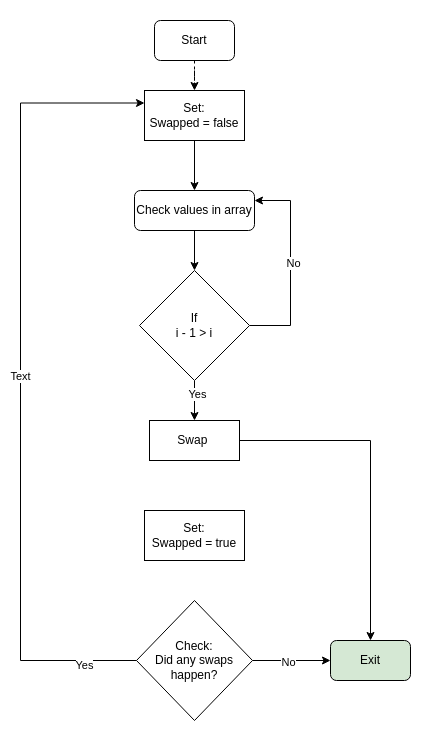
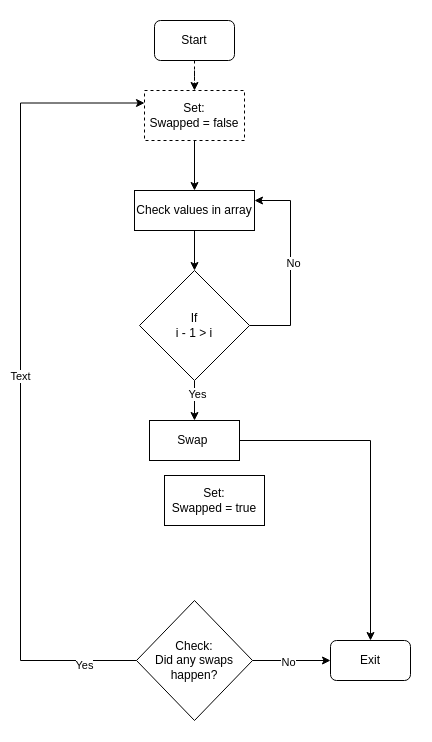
(195, 116) -> (195, 116)
(195, 211) -> (195, 211)
(195, 536) -> (215, 501)
(371, 661) -> (371, 661)
